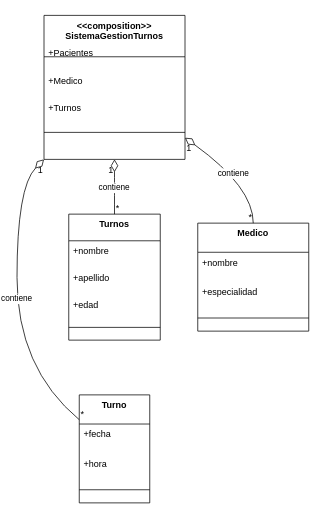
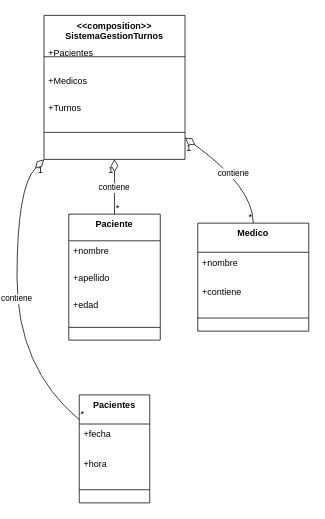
(64, 81) -> (67, 81)
(114, 224) -> (114, 224)
(231, 292) -> (223, 292)
(114, 405) -> (114, 405)
